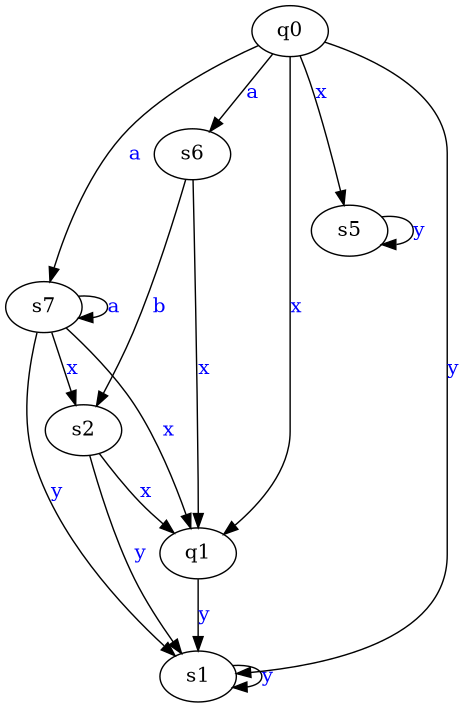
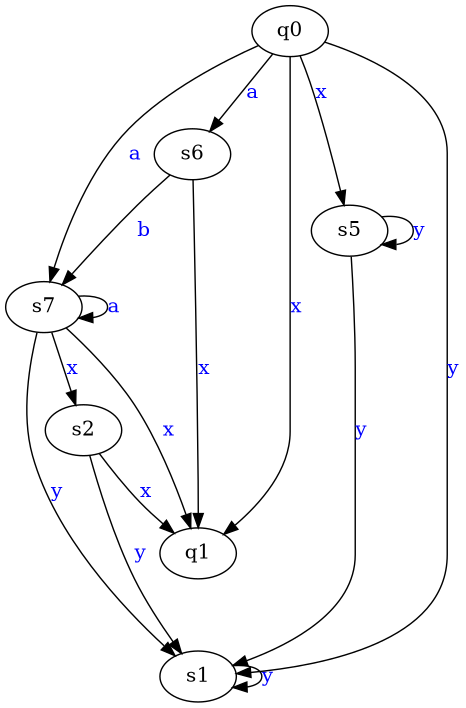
(150, 289) -> (120, 223)
(198, 608) -> (355, 486)
